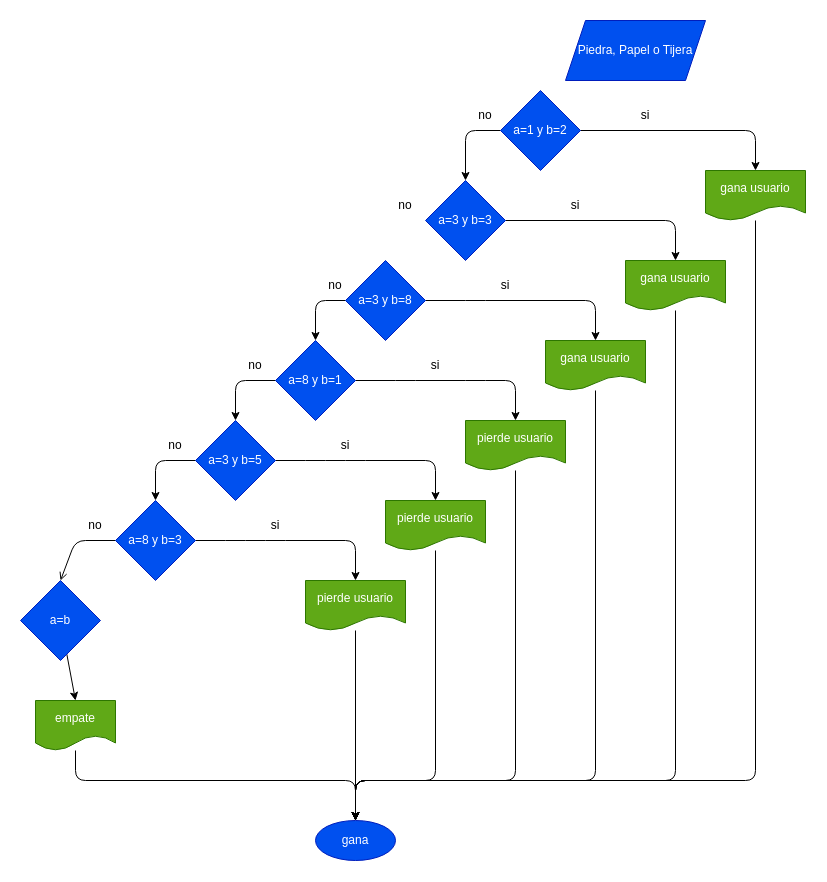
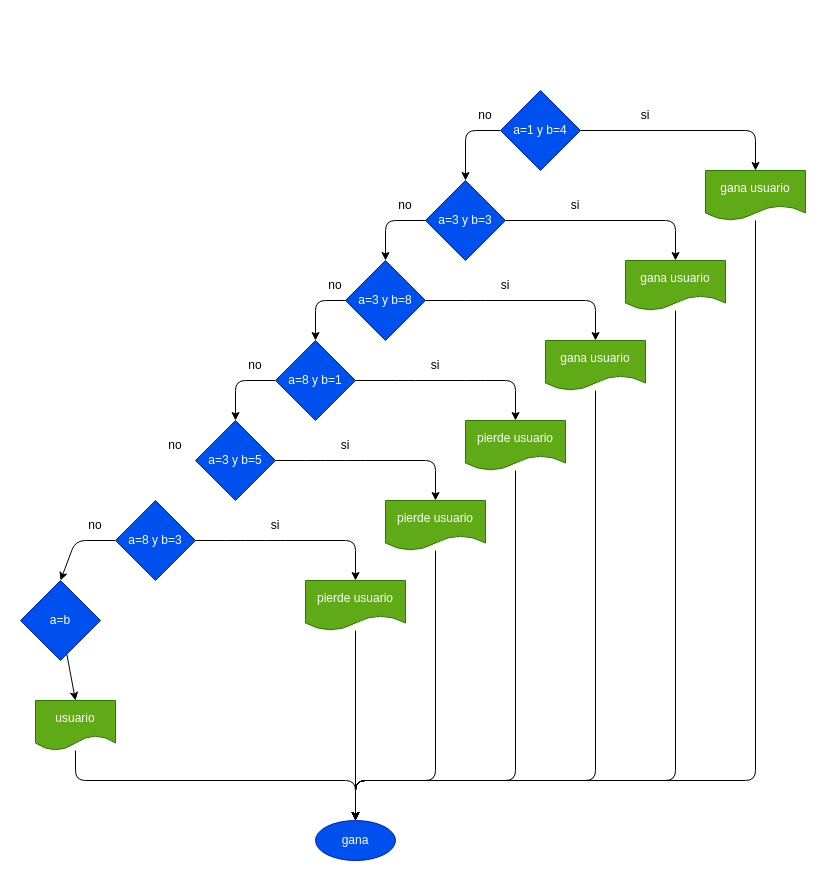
(636, 51) -> none
(541, 131) -> (541, 131)
none -> (394, 221)
(164, 461) -> none
(63, 575) -> (63, 573)
(76, 719) -> (76, 719)
